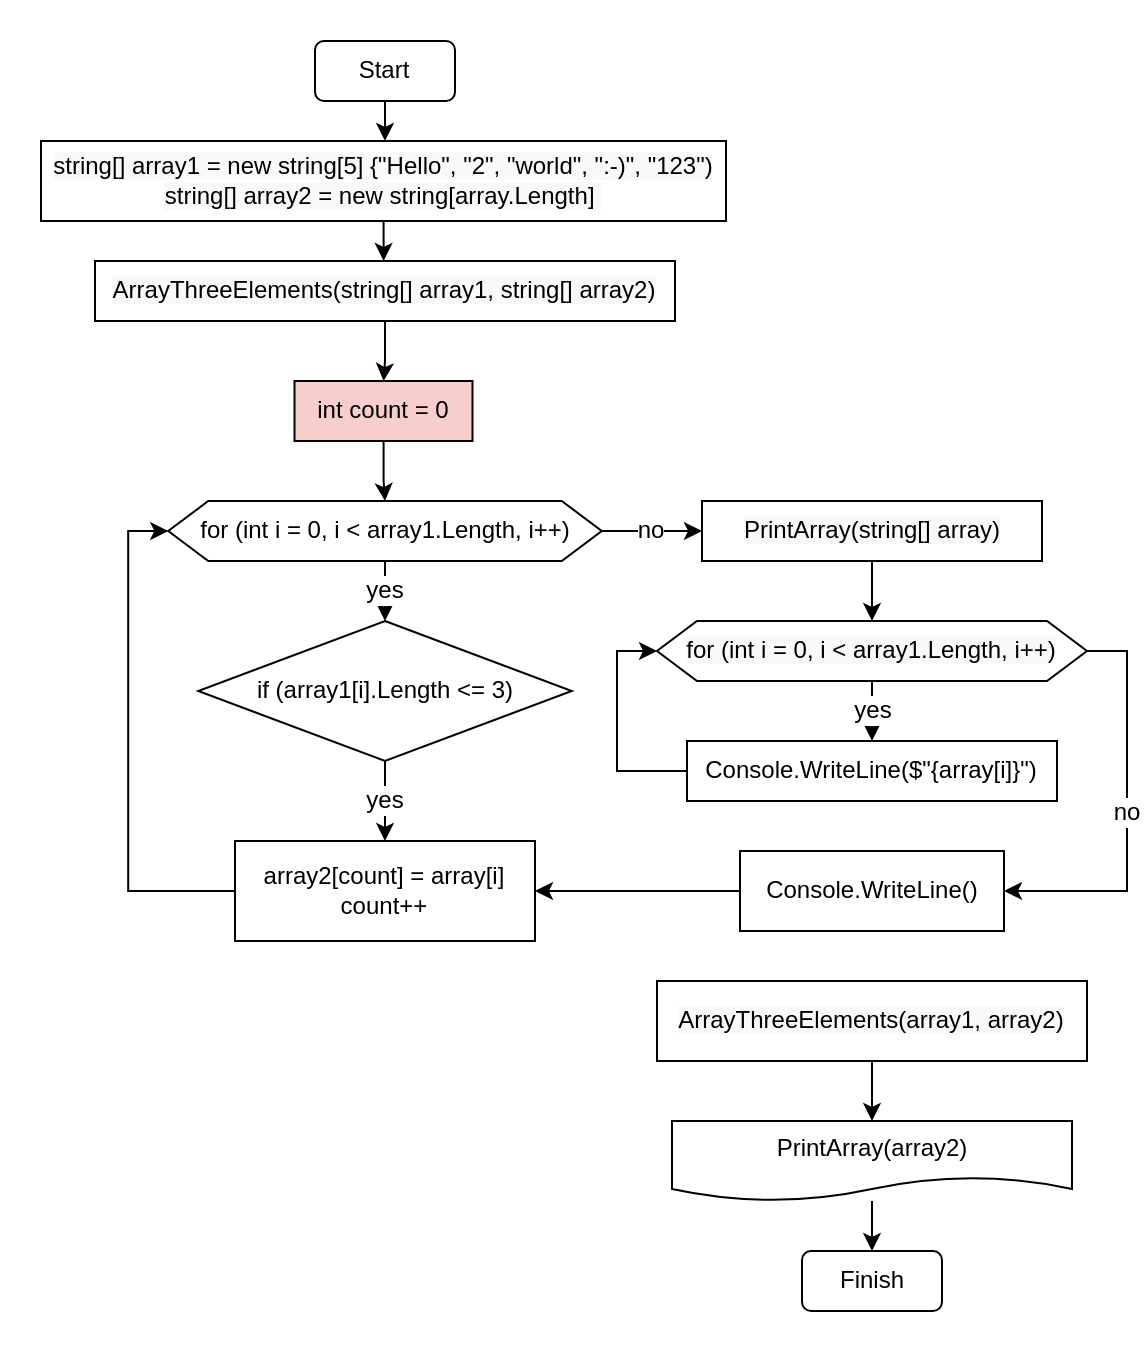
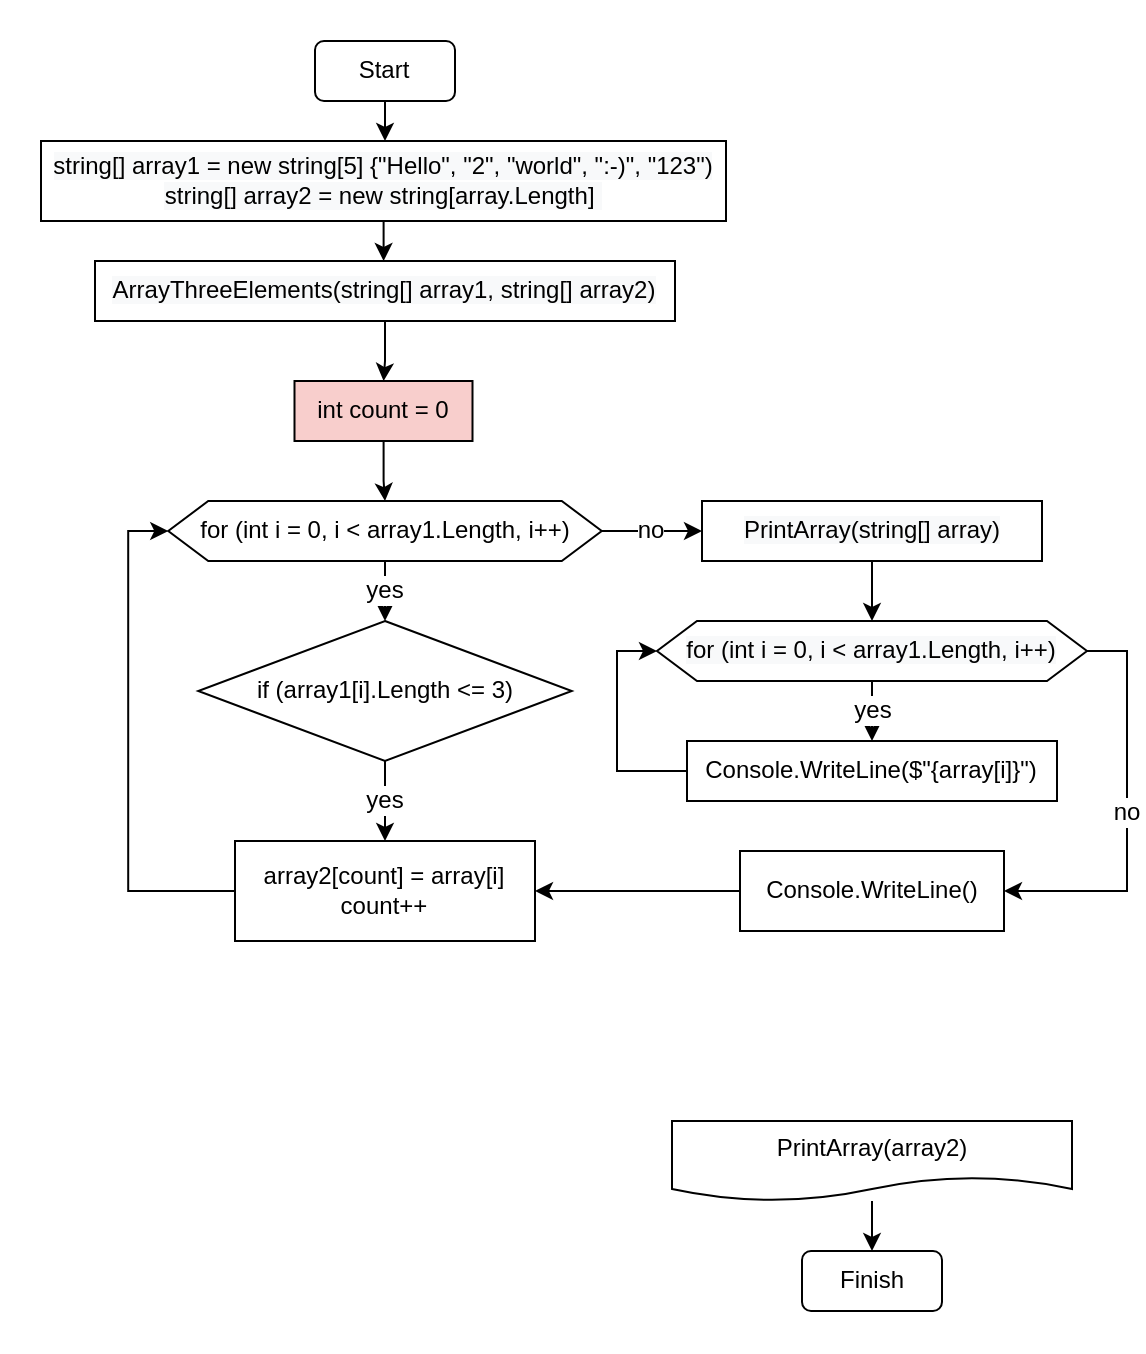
(872, 1021) -> none
(872, 1084) -> none
